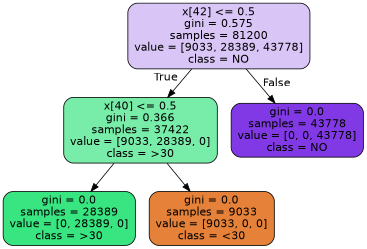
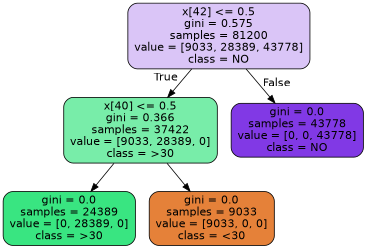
(69, 218) -> (69, 218)
